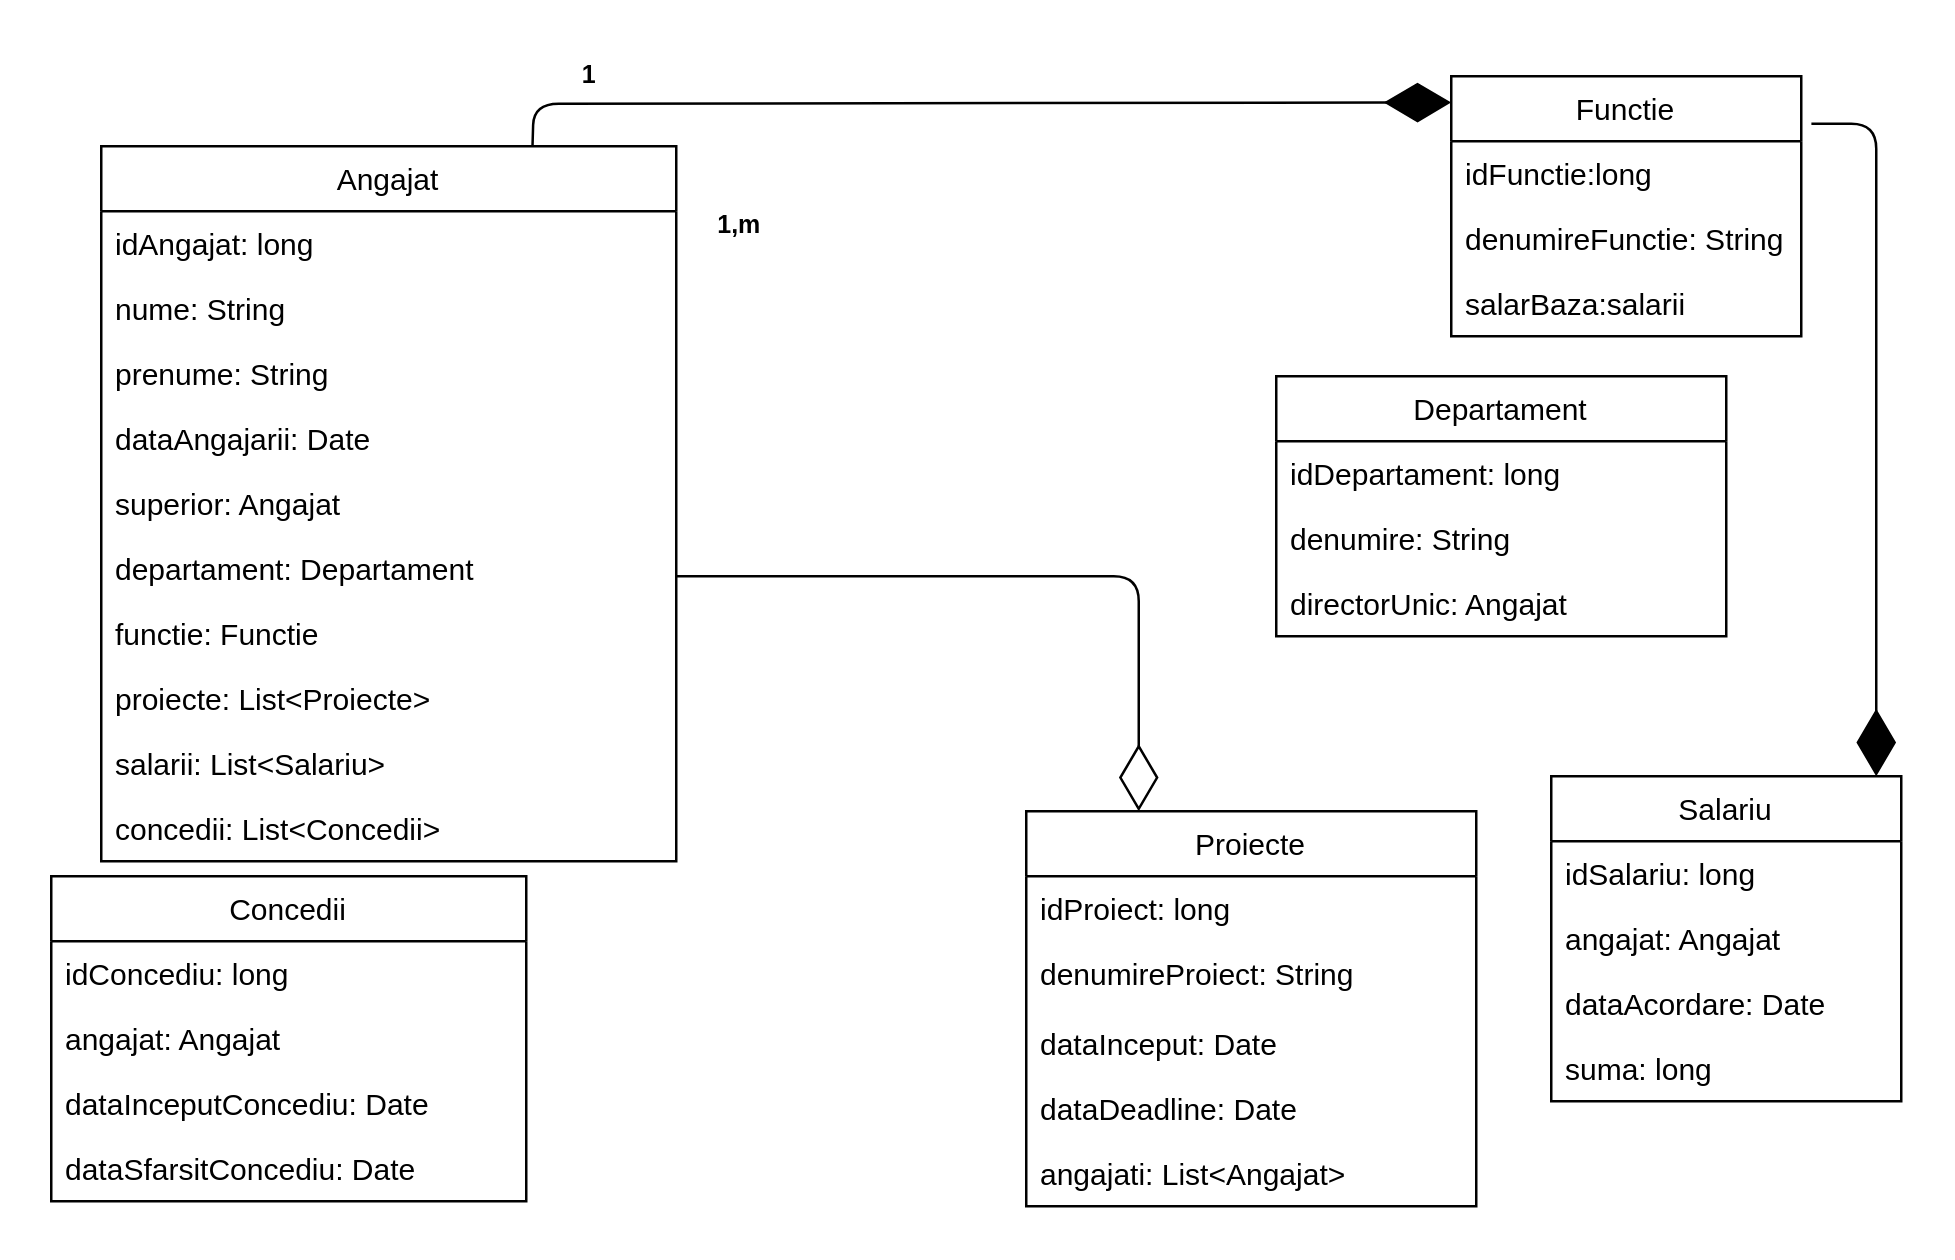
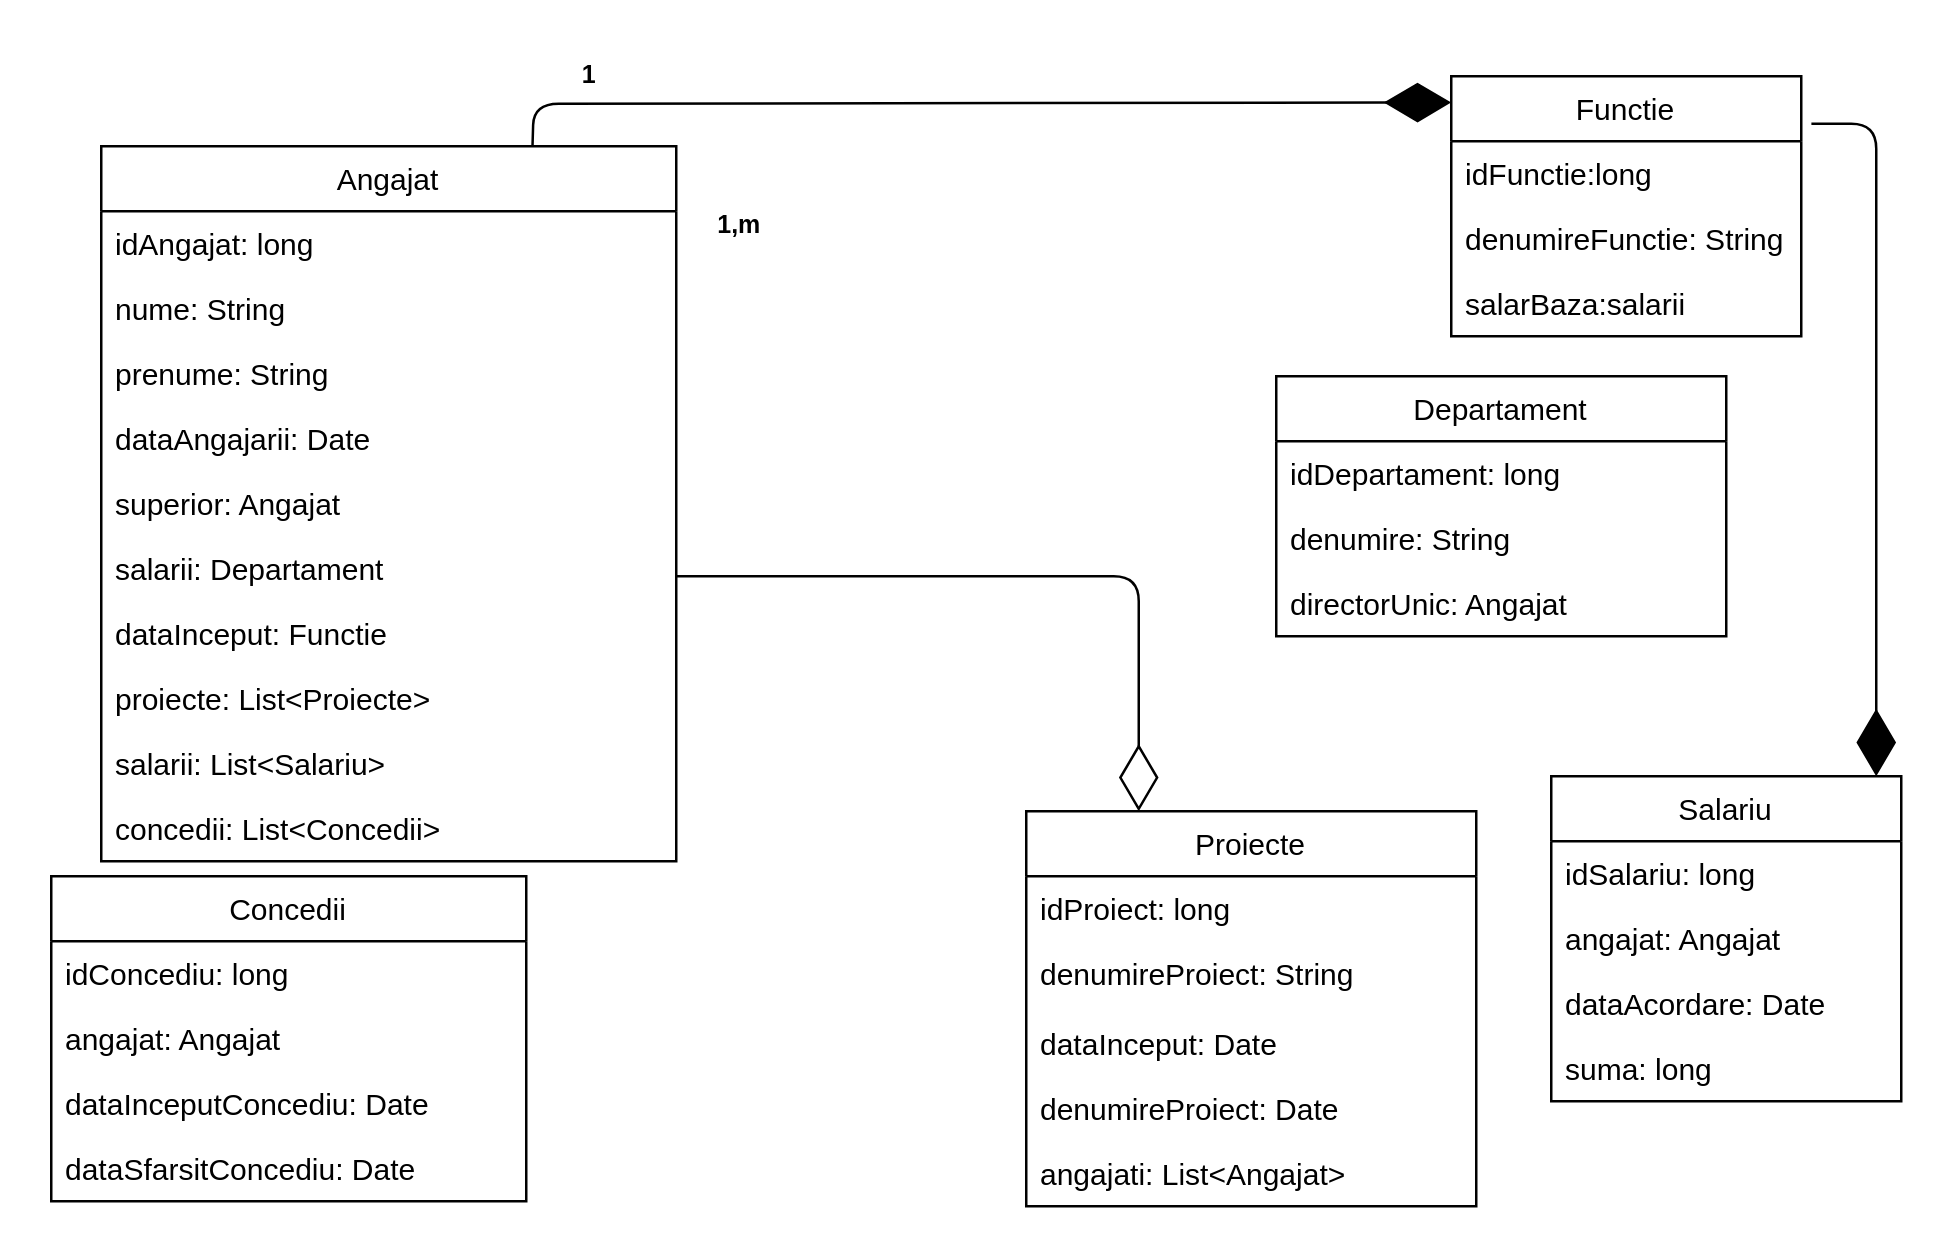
(309, 570) -> (264, 570)
(234, 635) -> (271, 635)
(1176, 1110) -> (1201, 1110)
